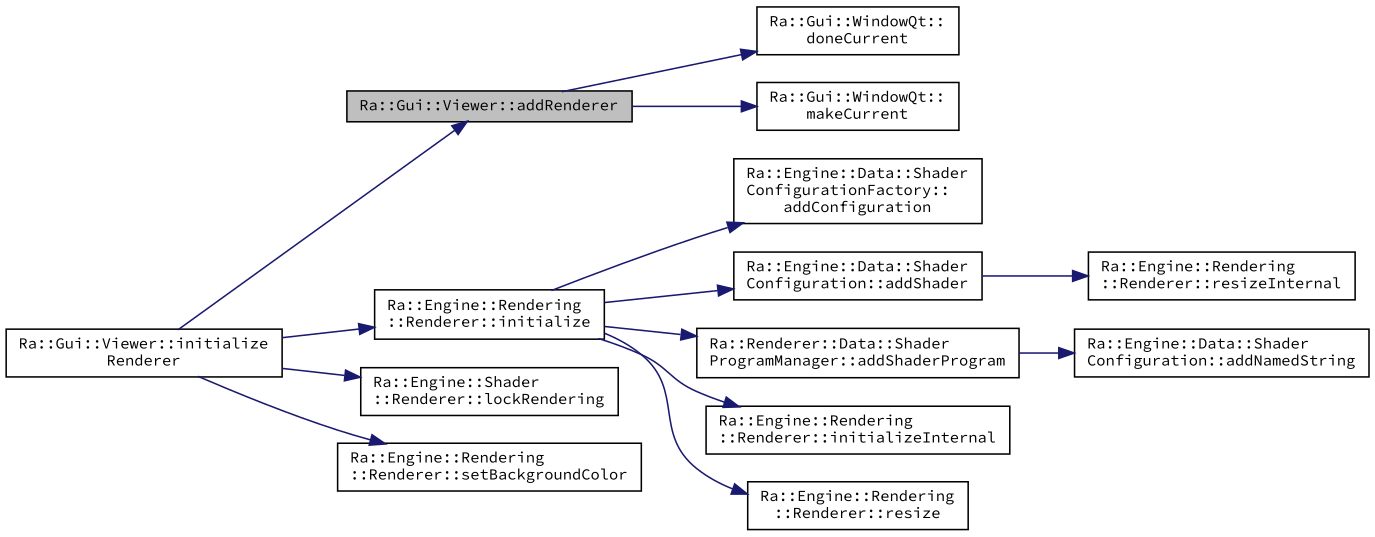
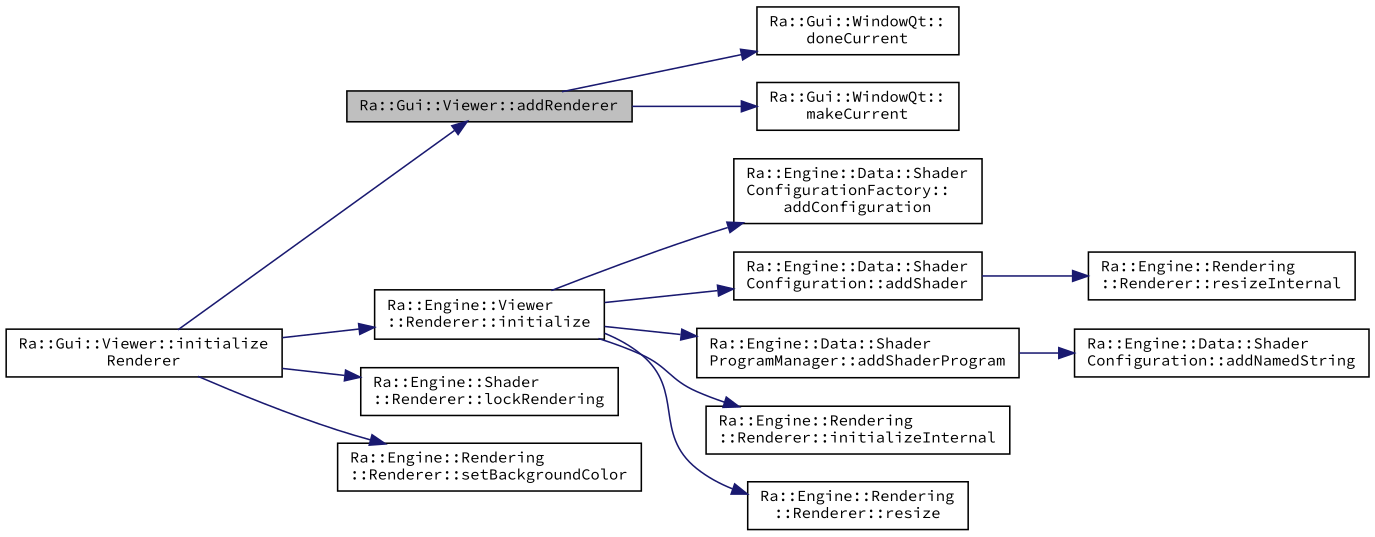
(489, 314) -> (489, 314)
(858, 353) -> (858, 353)
